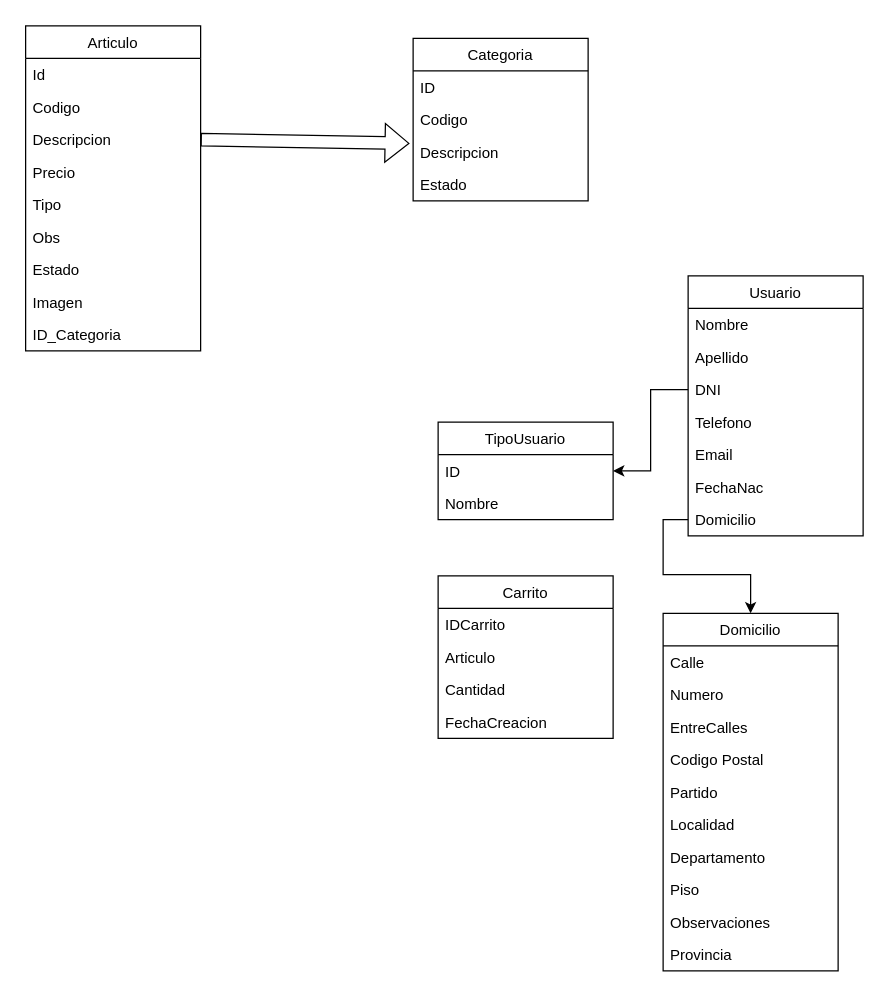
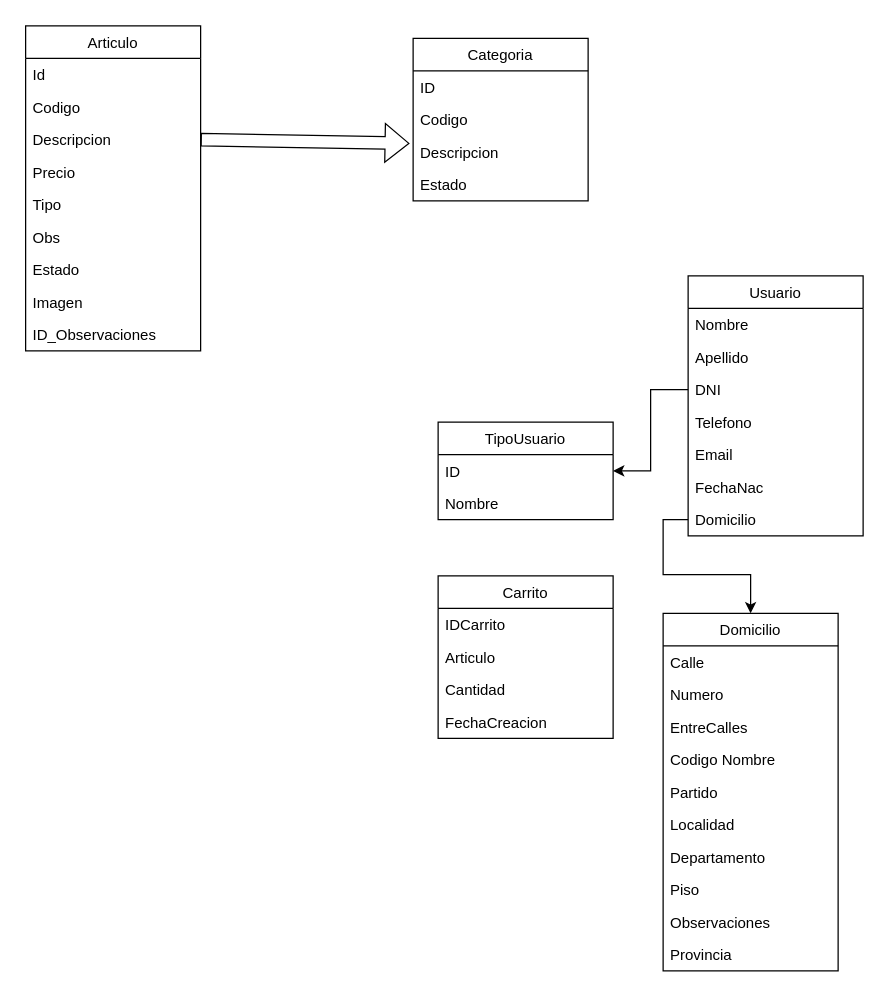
(81, 335) -> (98, 335)
(719, 760) -> (721, 760)
